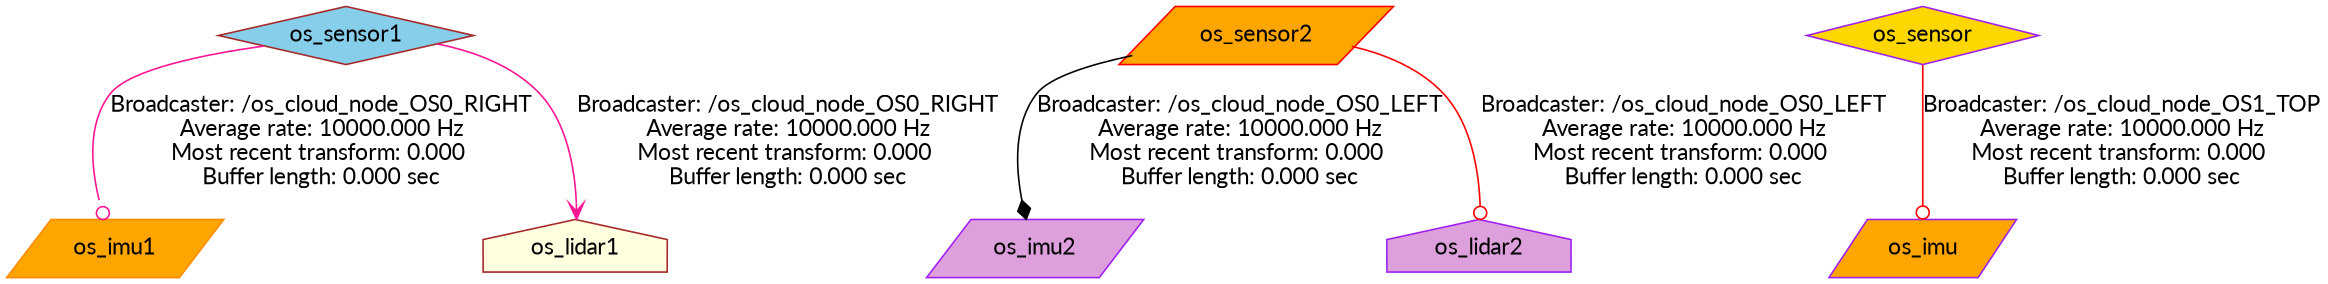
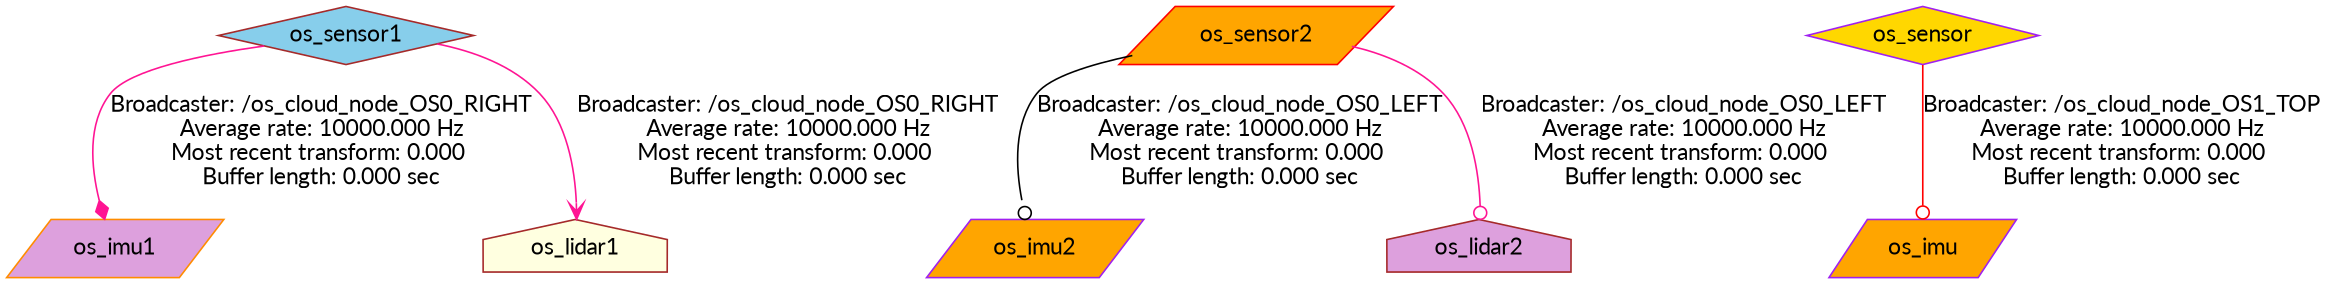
(132, 79) -> (132, 79)
(1035, 96) -> (1035, 96)
(1448, 100) -> (1448, 100)
(115, 249) -> (115, 249)
(1035, 249) -> (1035, 249)
(1479, 249) -> (1479, 249)
